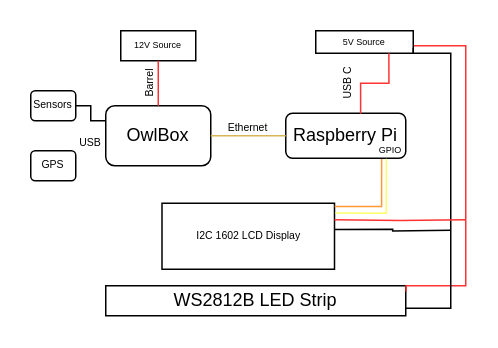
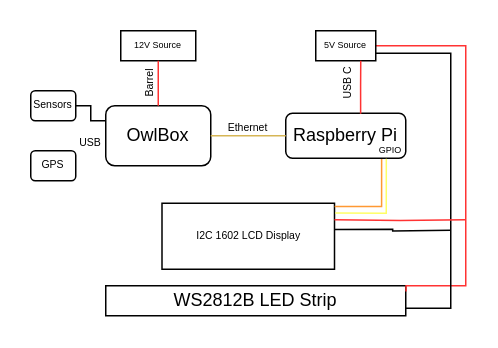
(365, 42) -> (346, 46)
